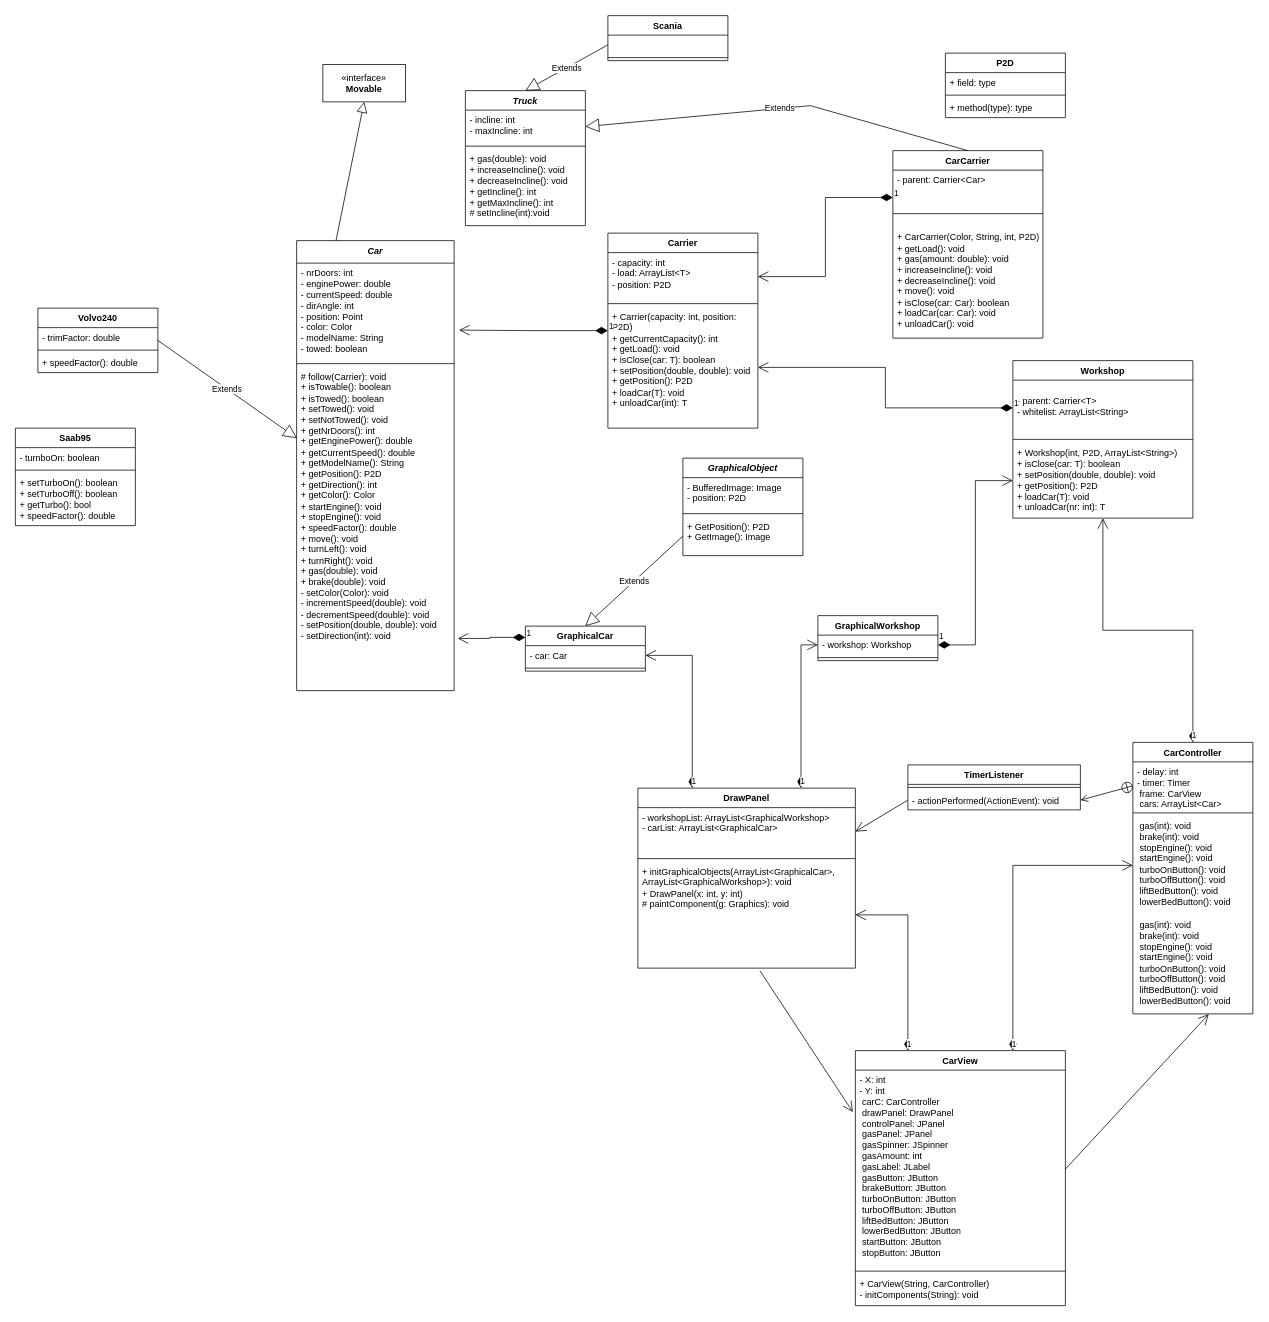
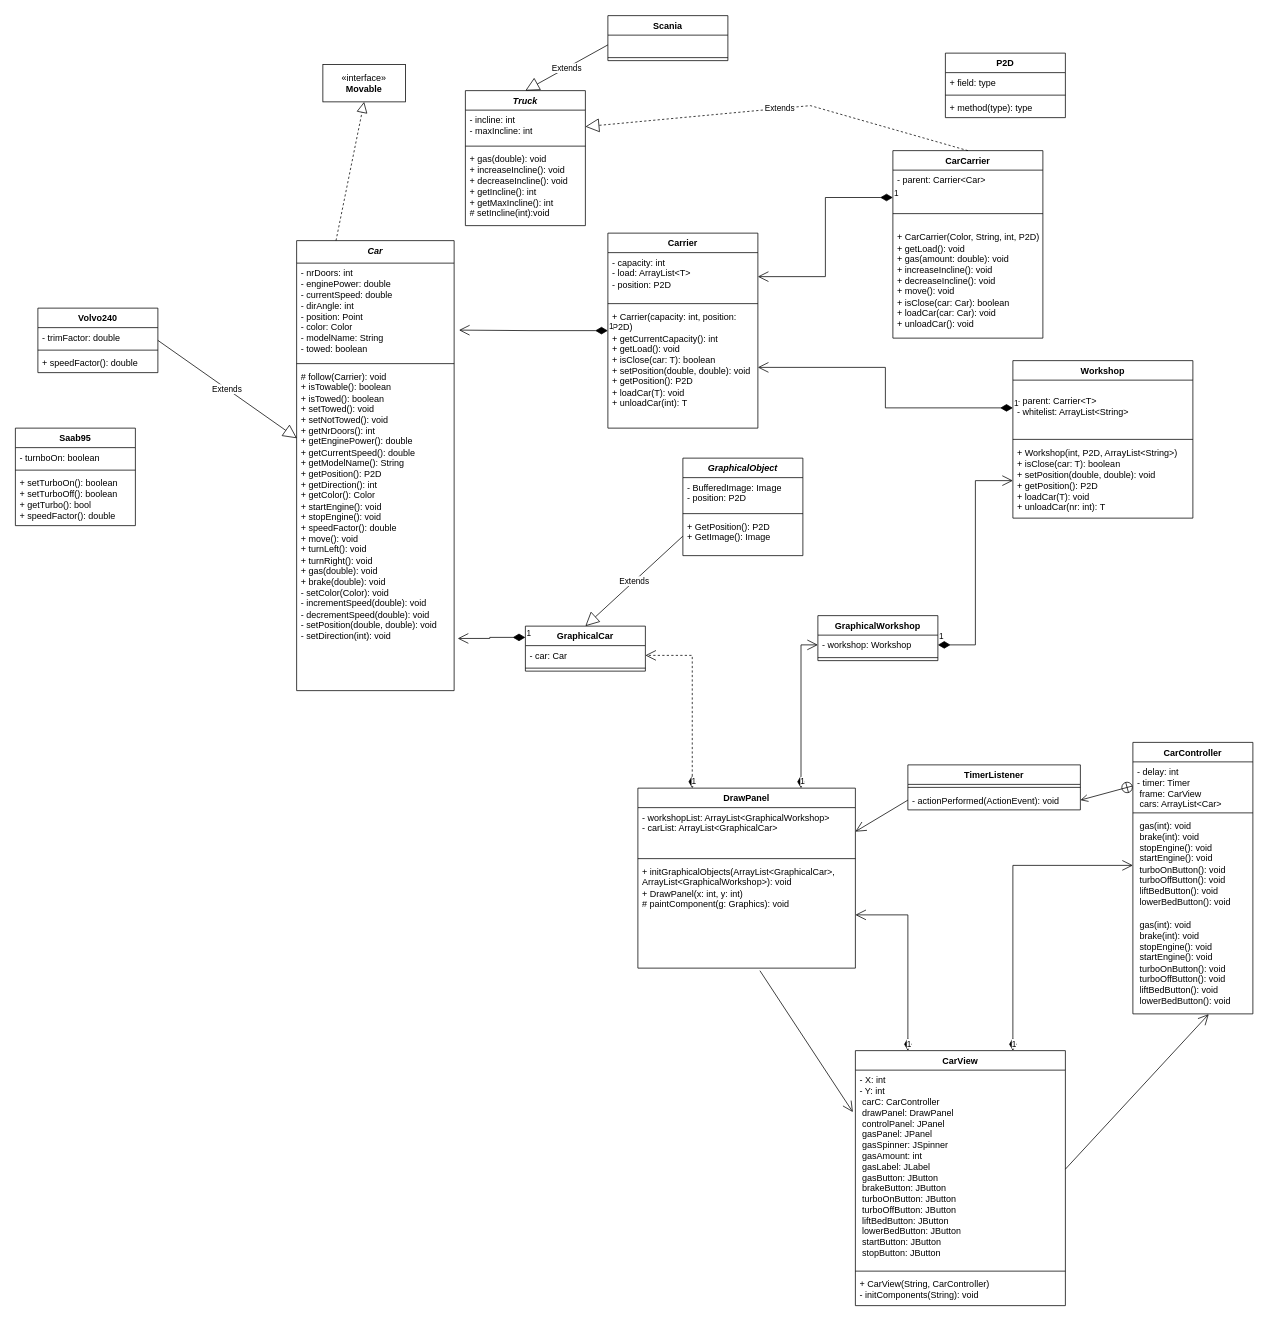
(880, 125) -> (880, 125)
(349, 176) -> (349, 176)
(1143, 630) -> none
(692, 692) -> (692, 692)
